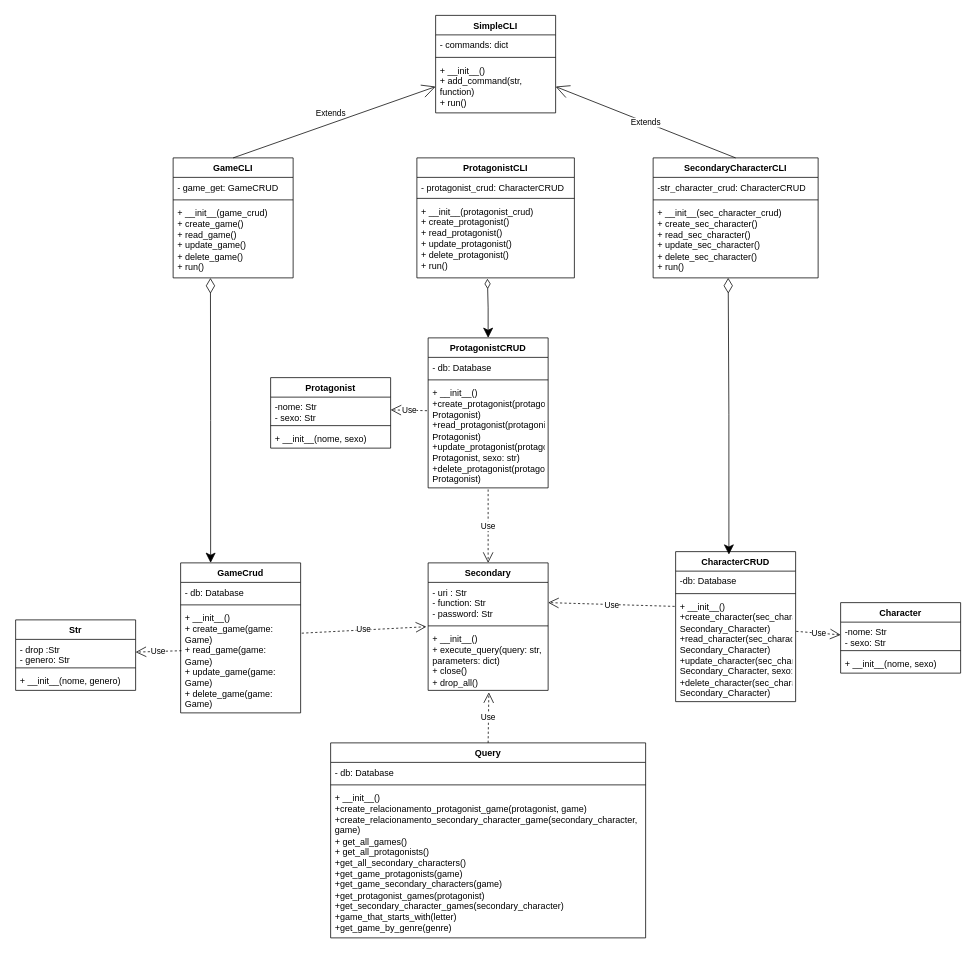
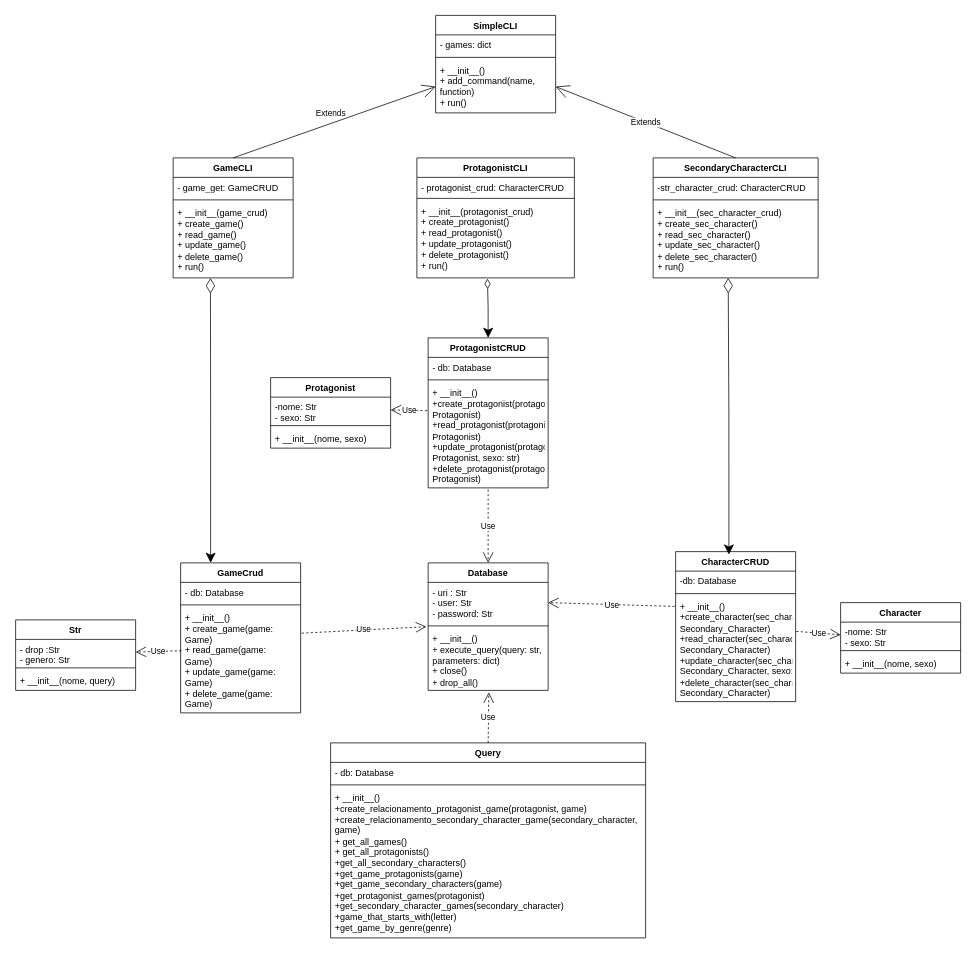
(476, 46) -> (468, 46)
(496, 87) -> (496, 87)
(488, 574) -> (488, 574)
(467, 604) -> (467, 604)
(75, 682) -> (72, 682)
